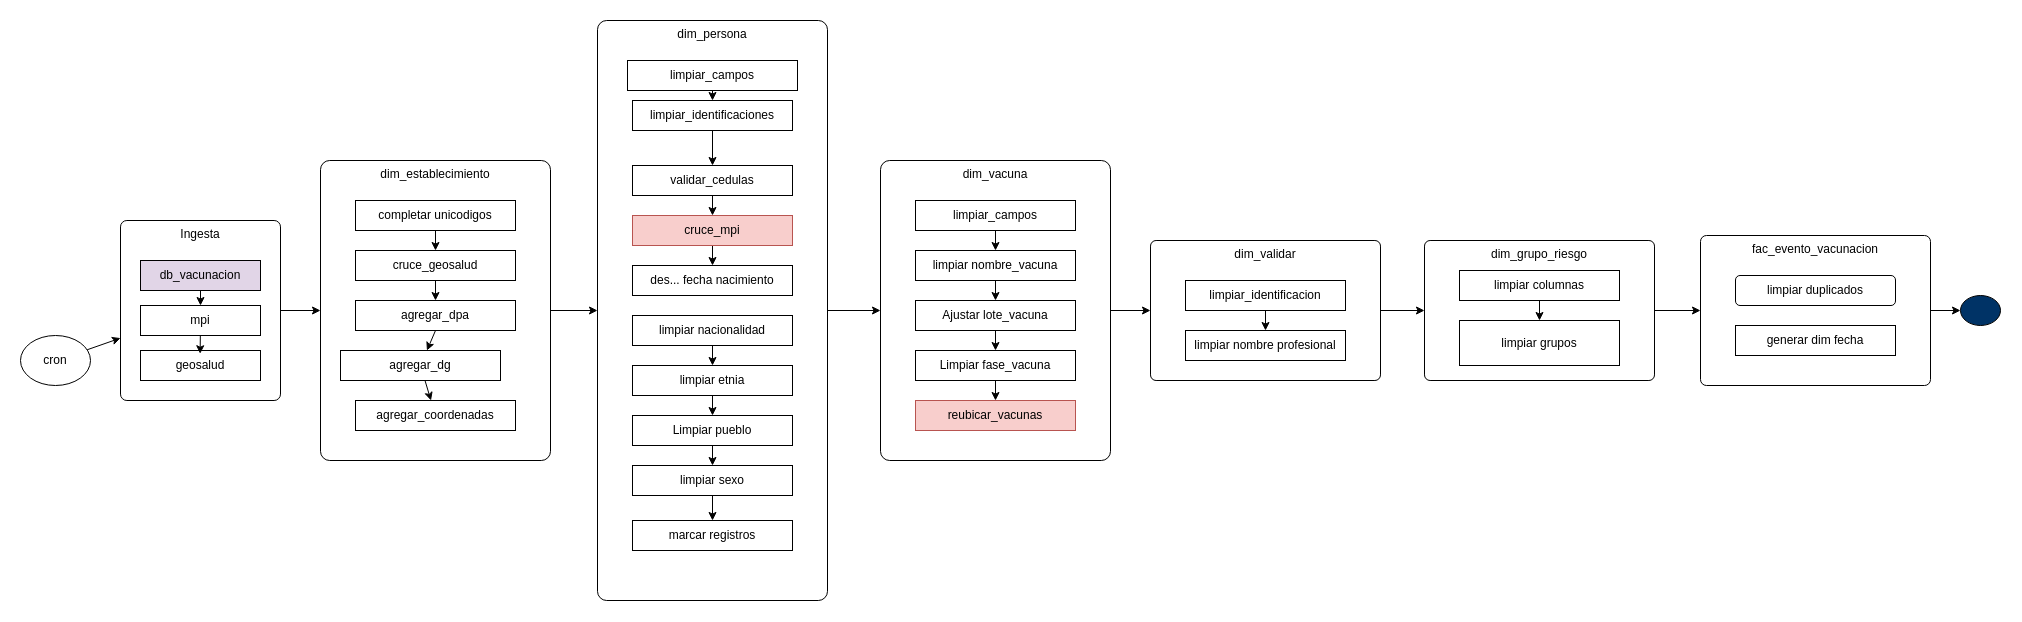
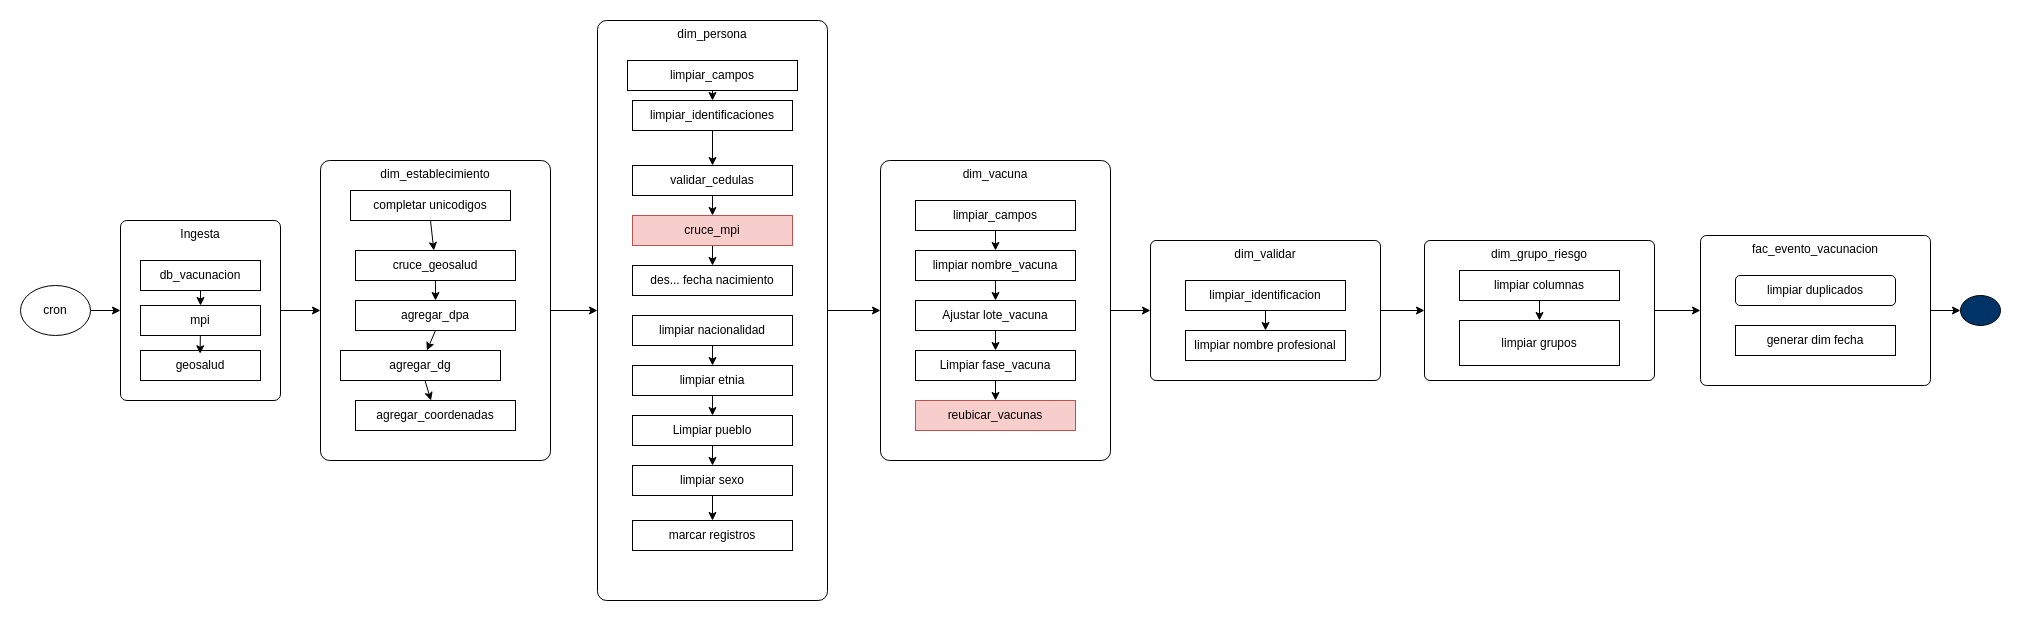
(436, 216) -> (431, 206)
(201, 276) -> (201, 276)
(56, 361) -> (56, 311)
